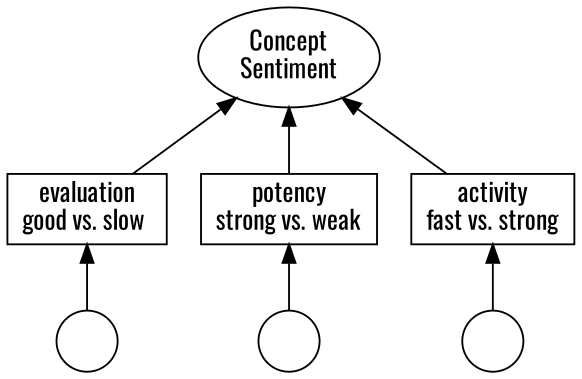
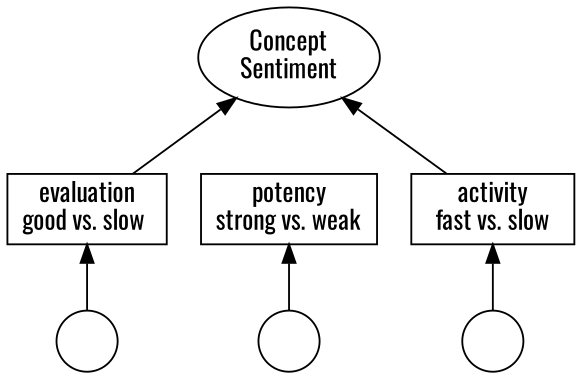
(289, 150) -> none
(493, 209) -> (493, 209)
